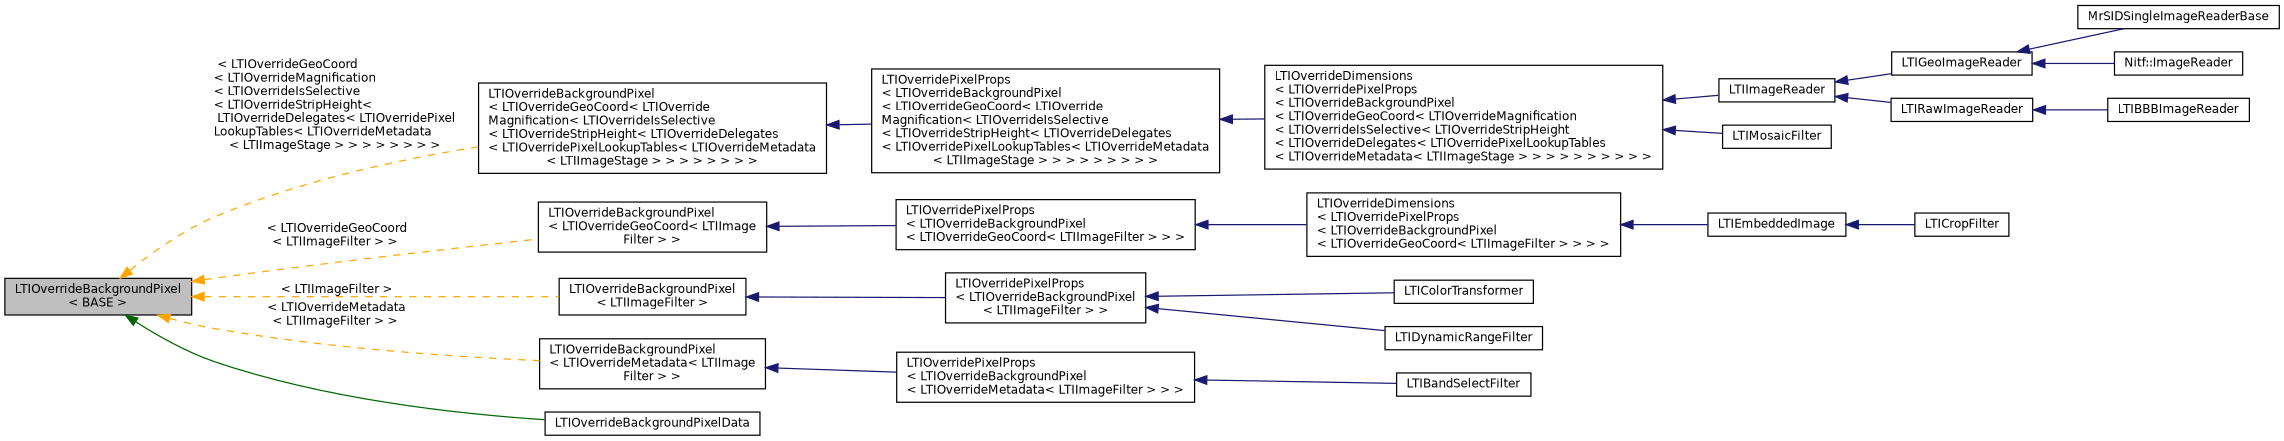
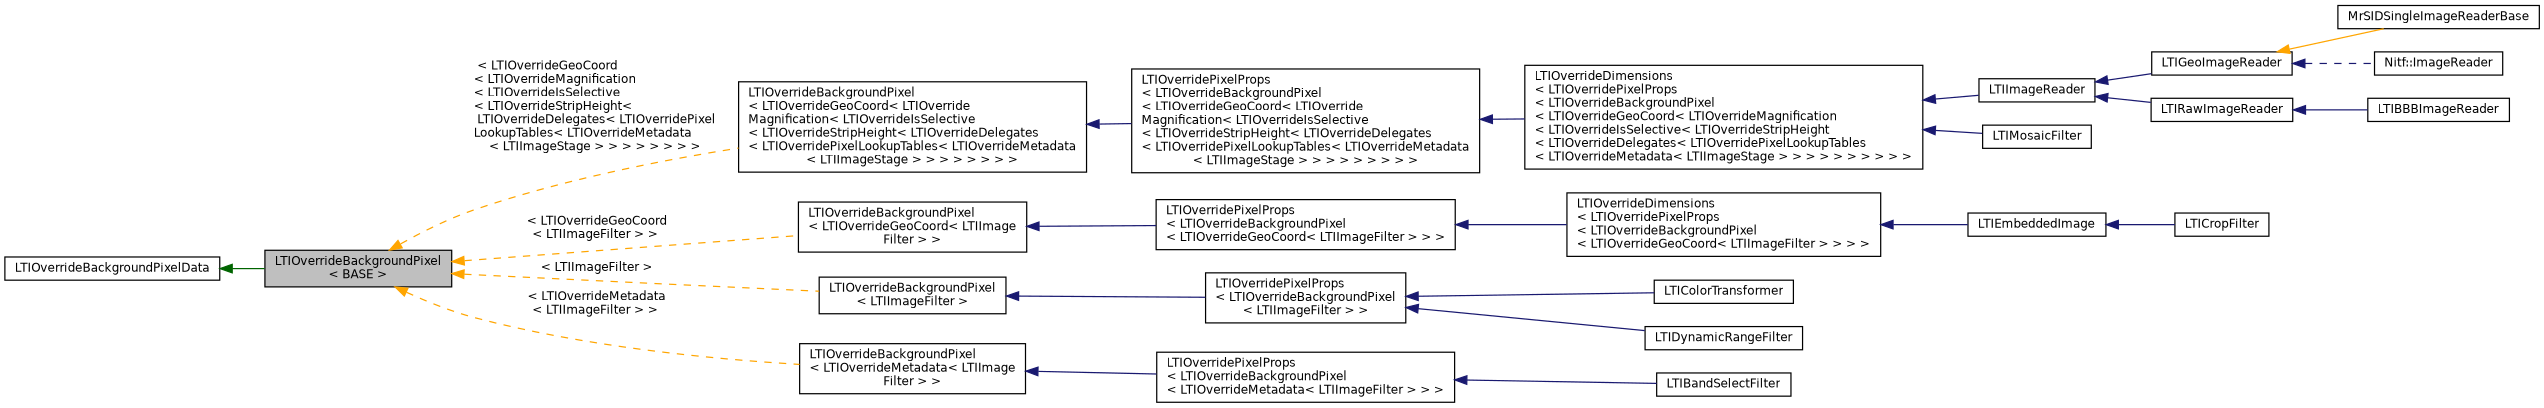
(2077, 39) -> (2337, 39)
(2080, 63) -> (2340, 63)
(334, 393) -> (248, 269)
